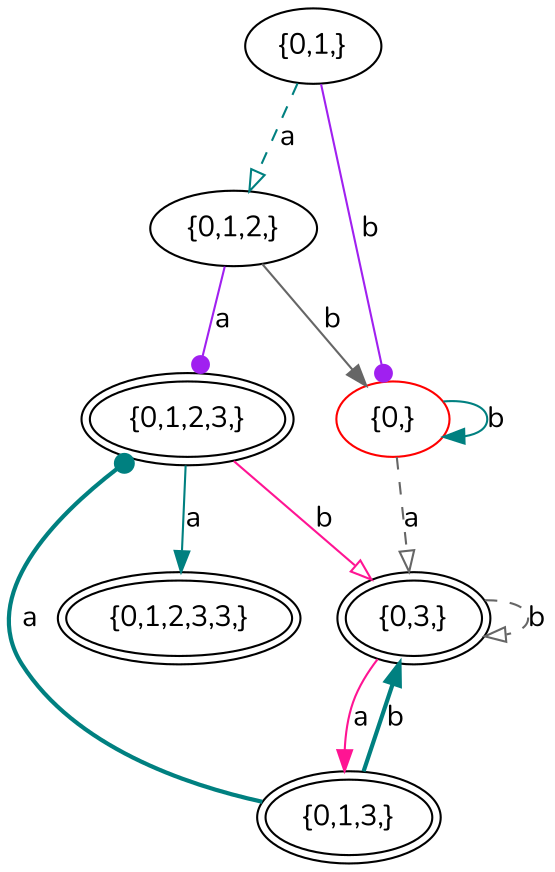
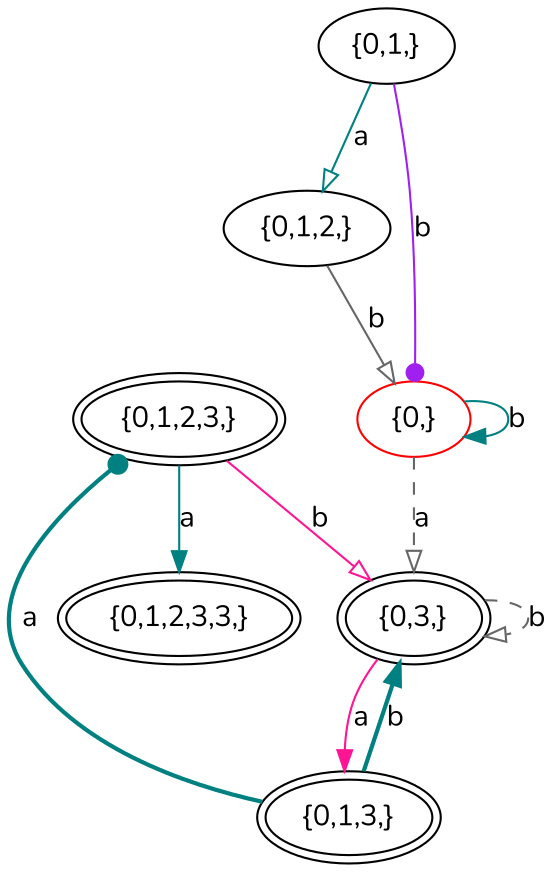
(278, 127) -> (351, 127)
(214, 311) -> none
(307, 317) -> (356, 315)
